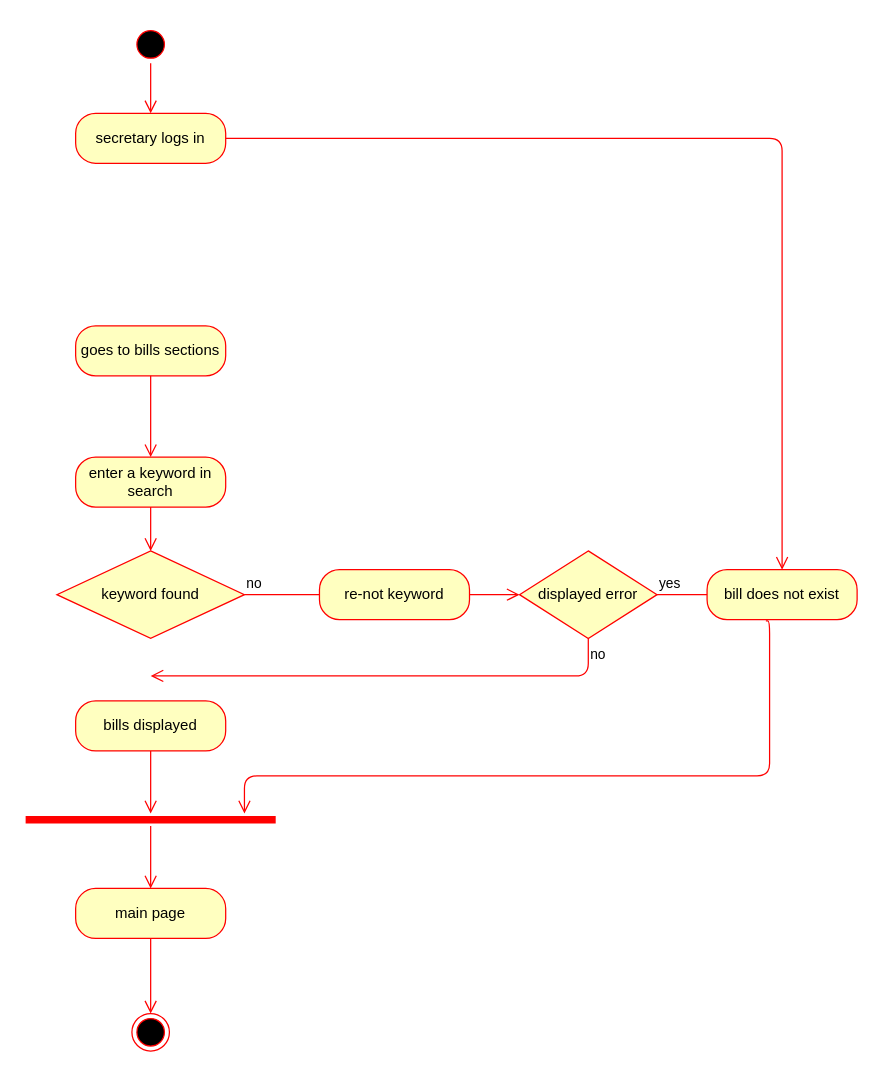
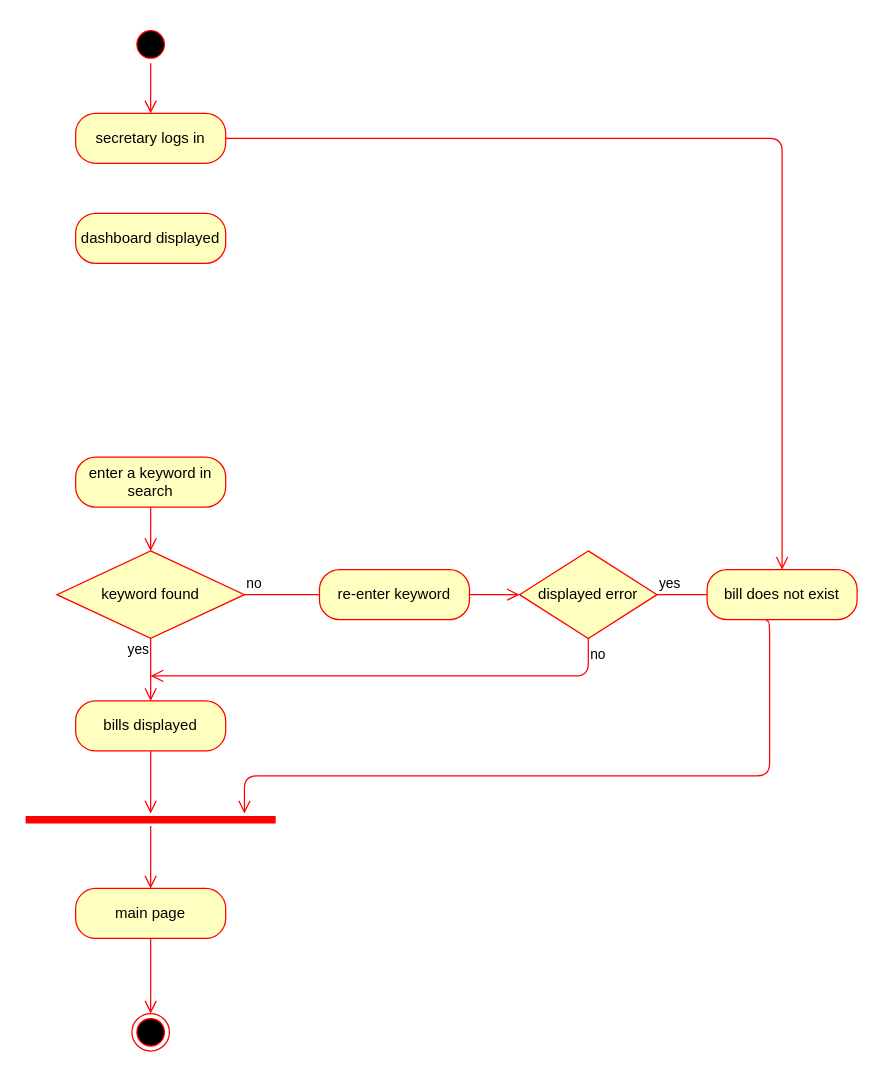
none -> (151, 238)
(151, 351) -> none
(151, 415) -> none
(394, 594) -> (394, 594)
none -> (151, 667)
